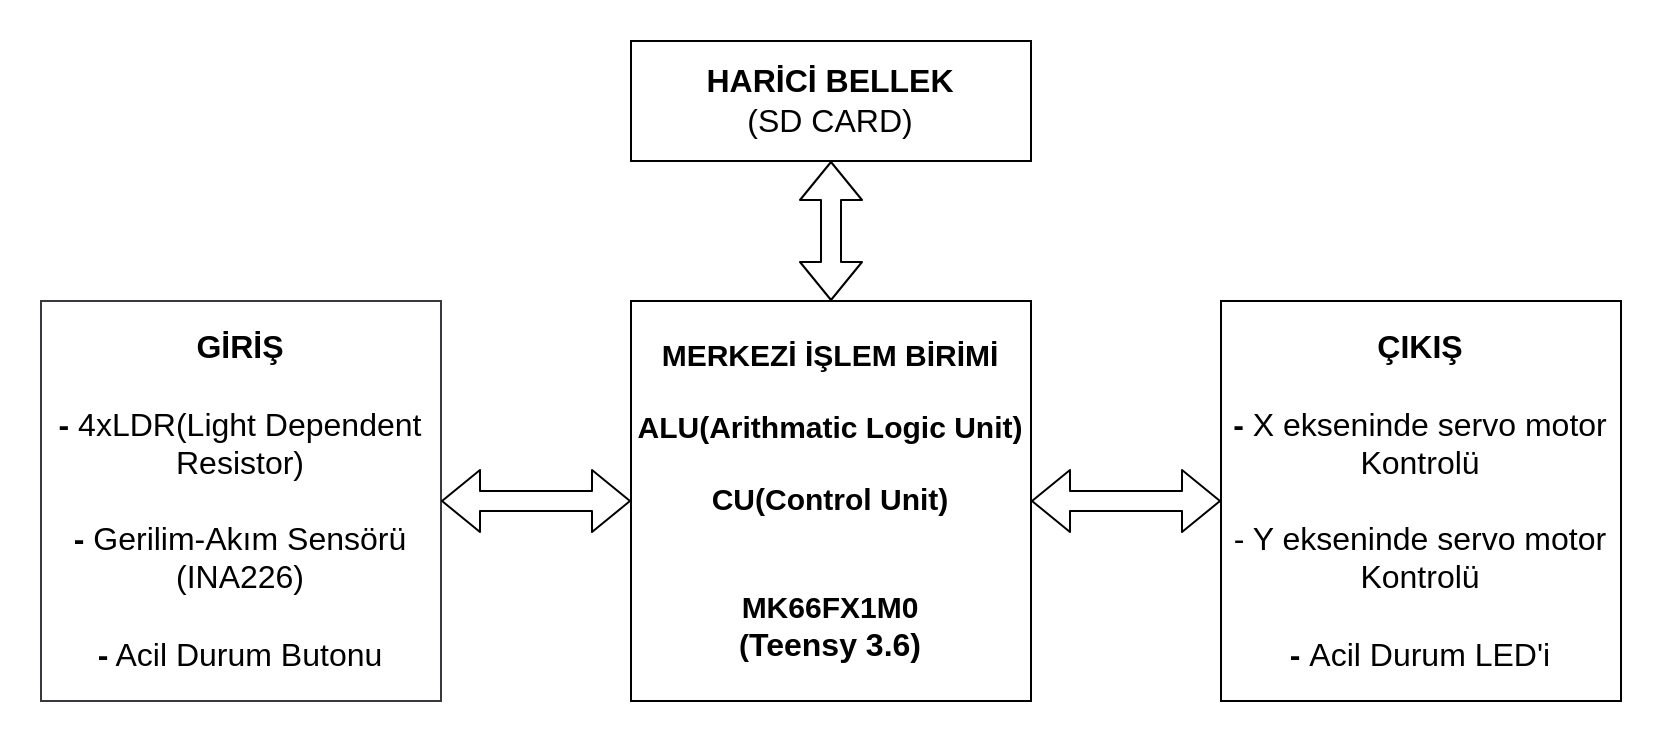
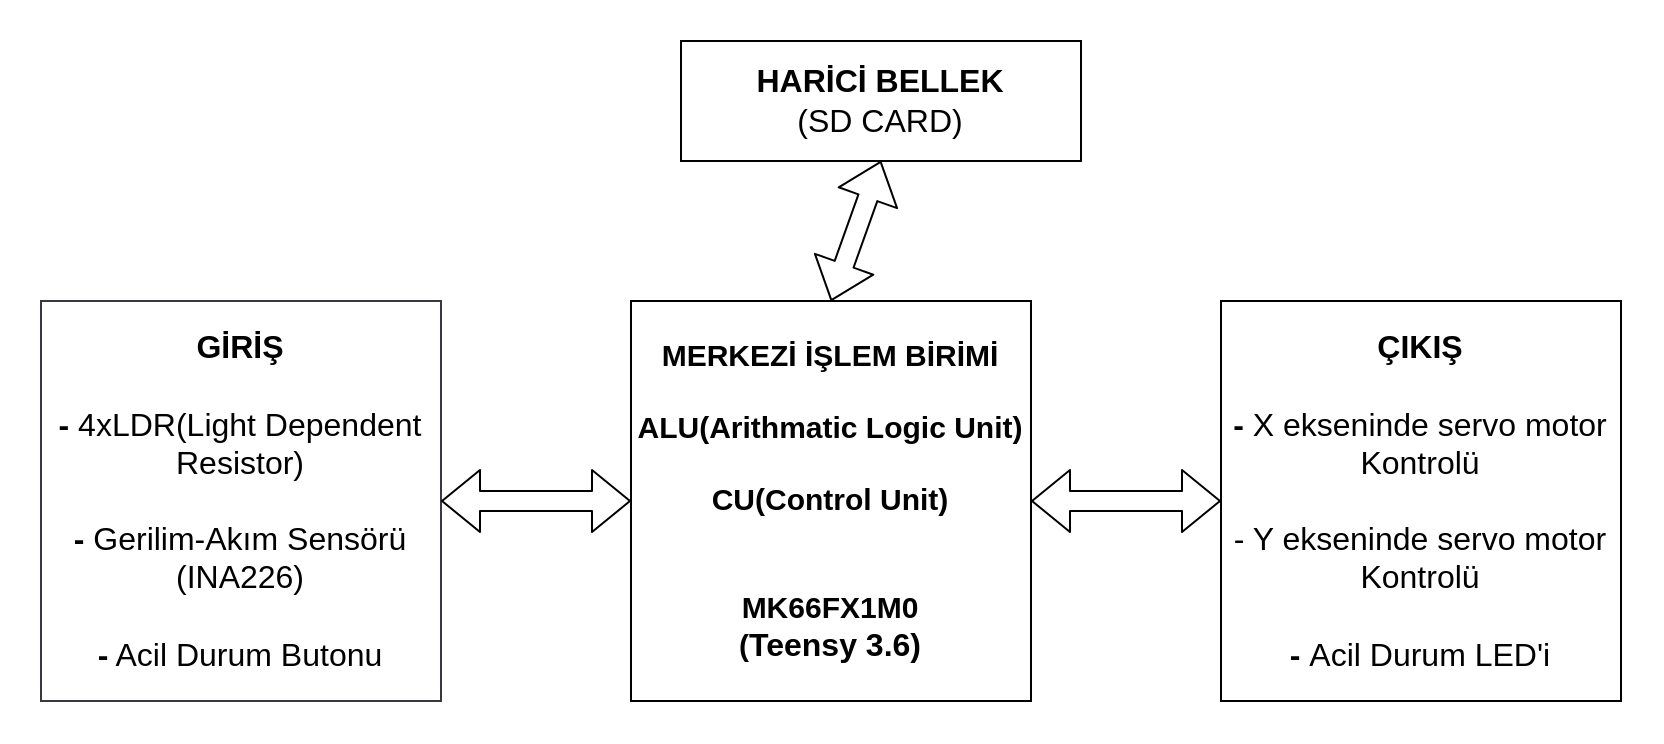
(831, 101) -> (881, 101)
